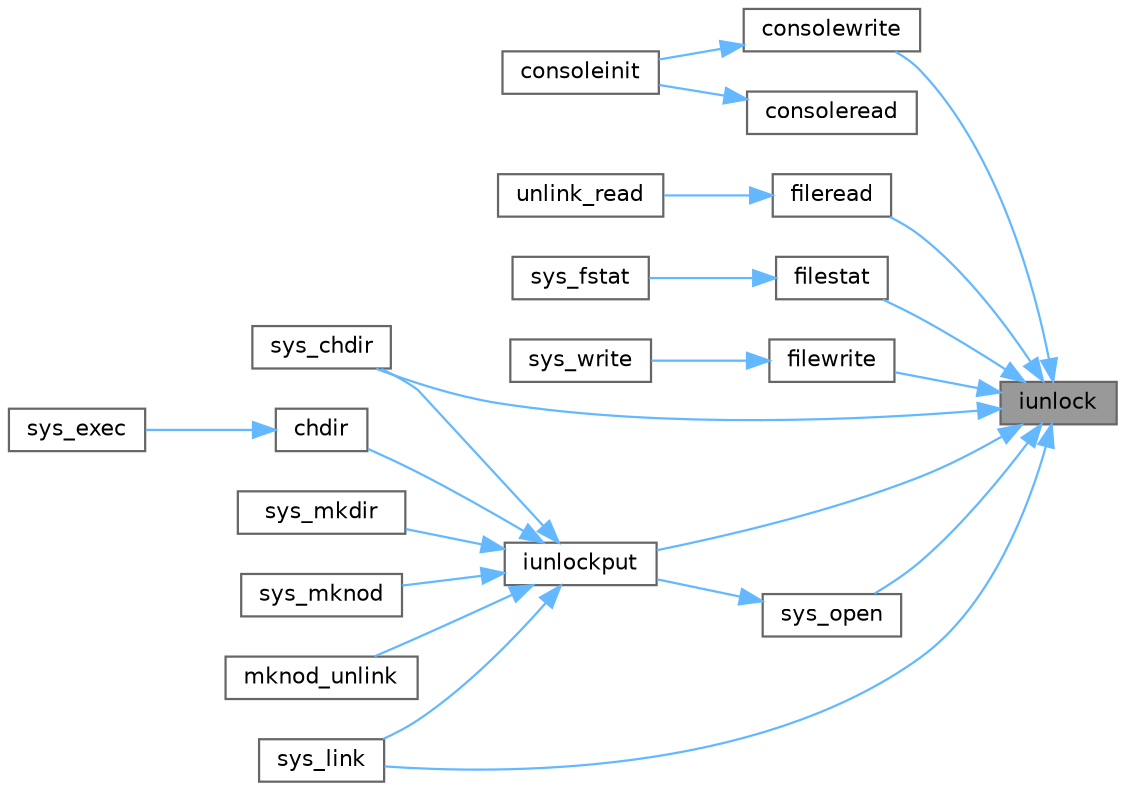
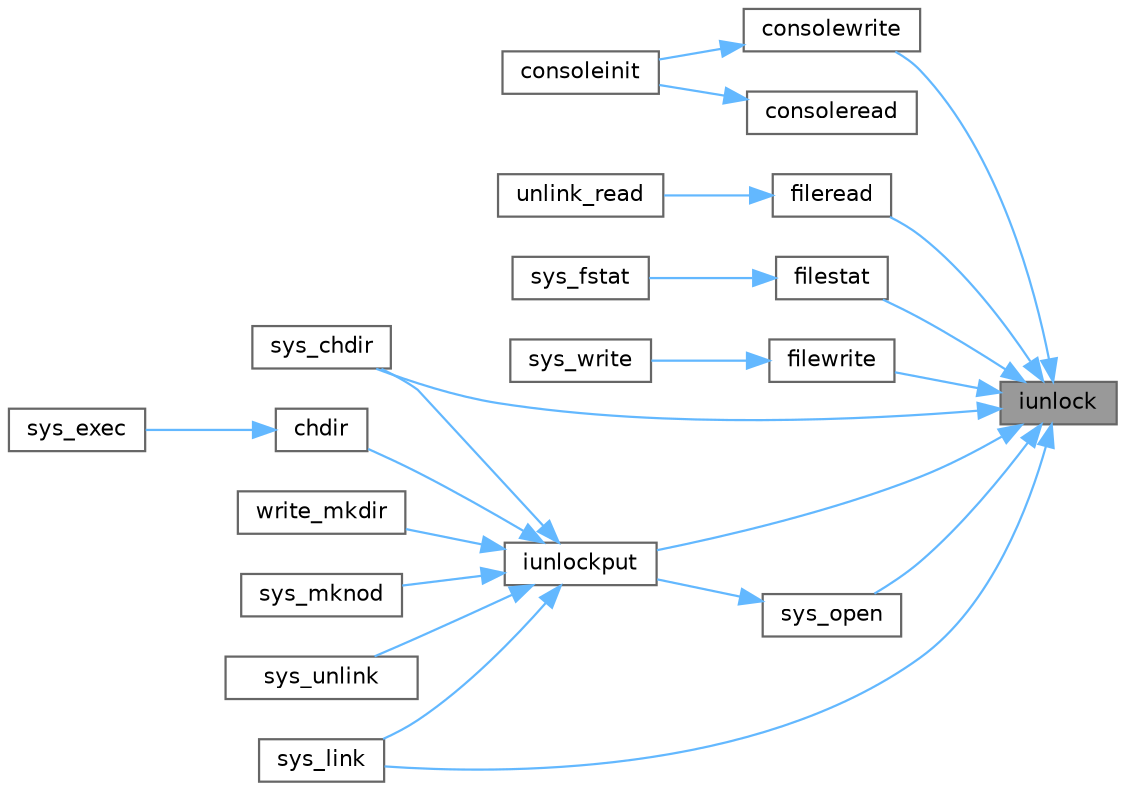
(322, 513) -> (322, 513)
(322, 678) -> (322, 678)
